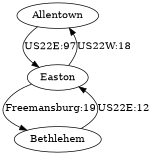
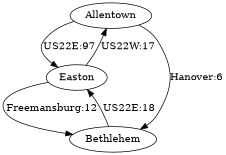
(104, 47) -> (128, 47)
none -> (170, 73)
(51, 108) -> (52, 108)
(124, 108) -> (129, 108)
